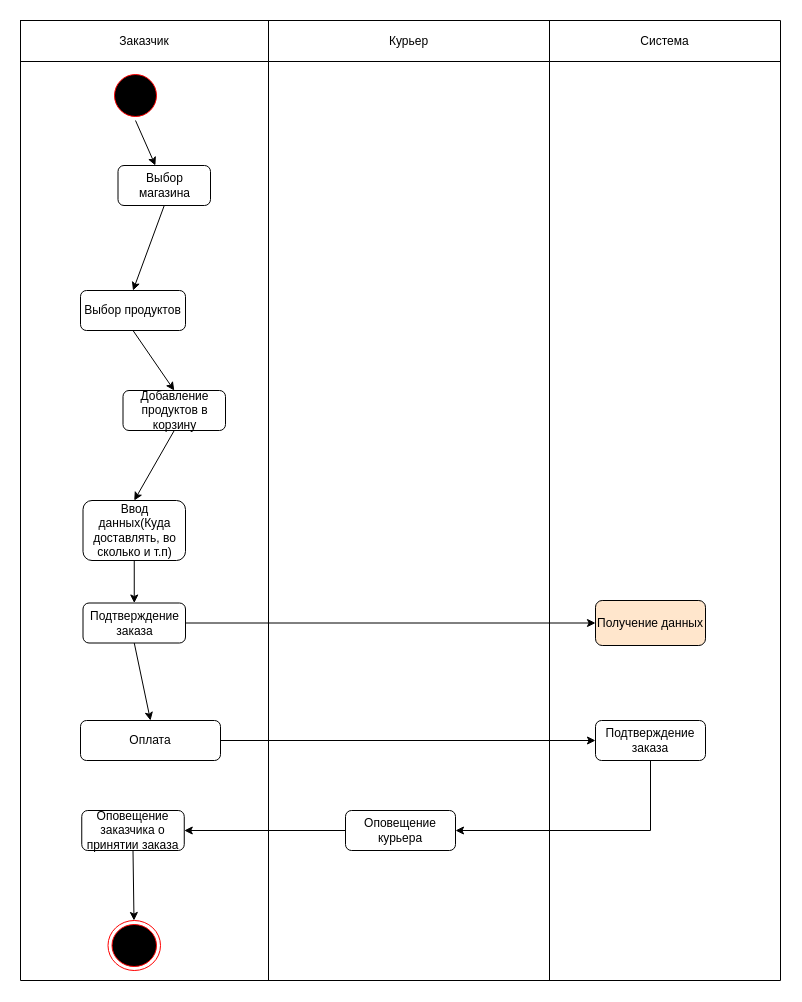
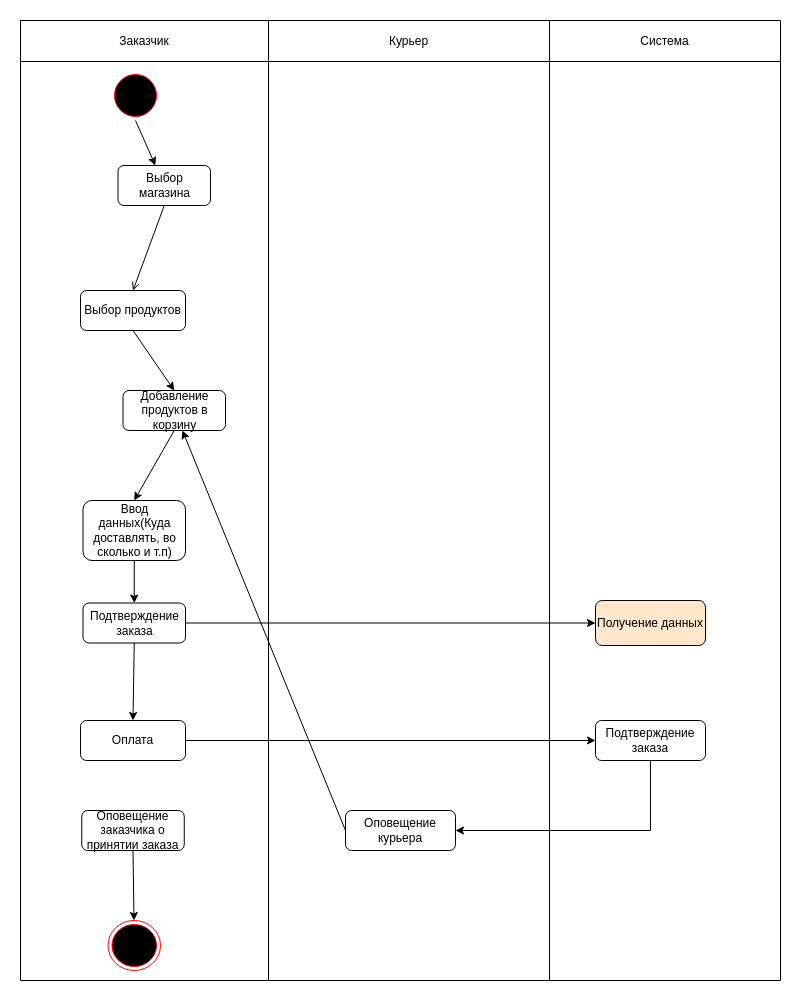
(136, 283) -> (135, 285)
(151, 741) -> (133, 741)
(270, 831) -> (226, 537)
